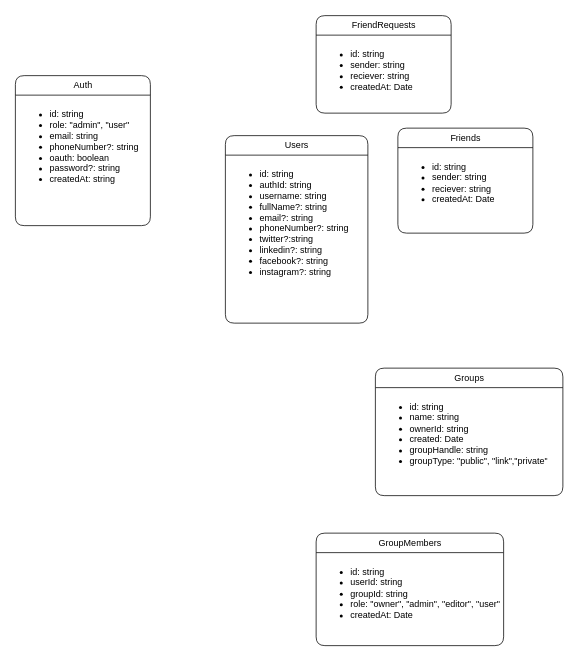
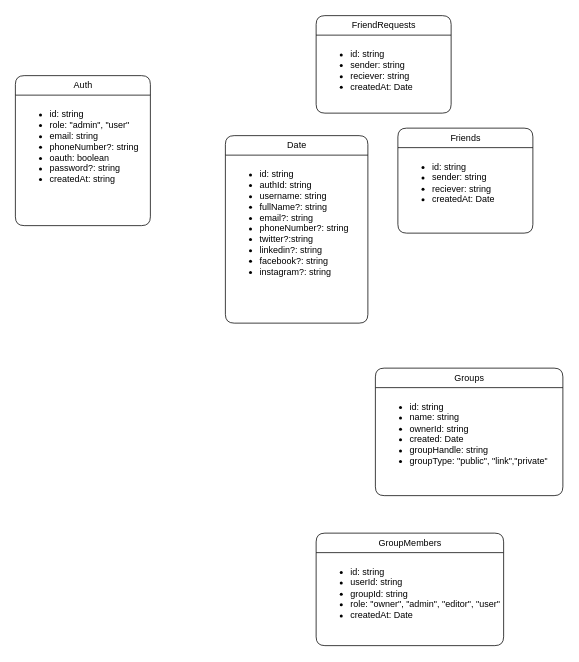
(297, 145) -> (297, 145)
